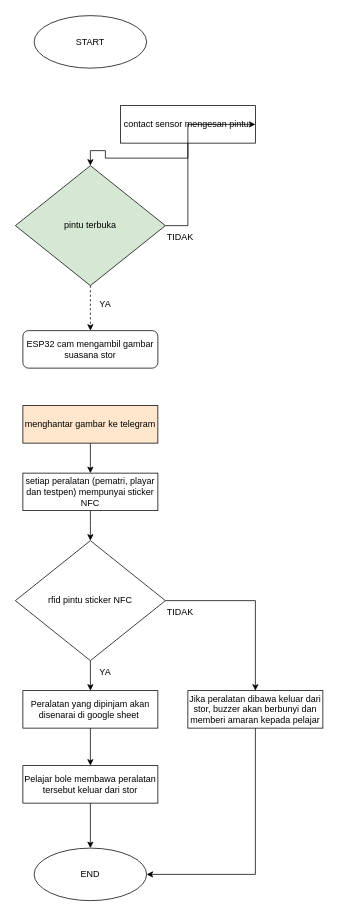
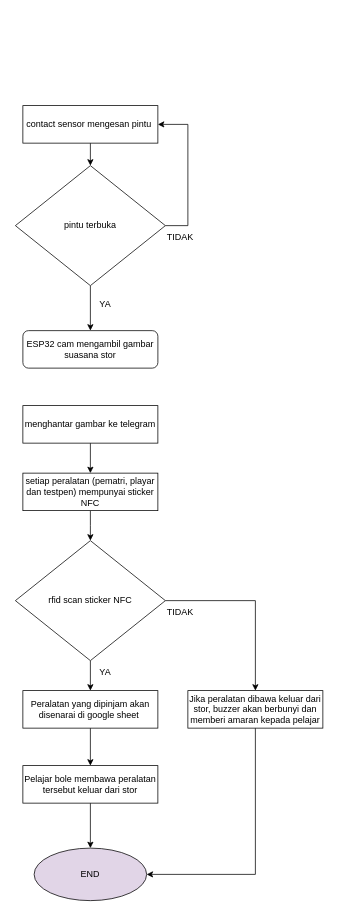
(90, 42) -> none
(188, 124) -> (90, 124)
(90, 225) -> (90, 225)
(90, 305) -> (90, 305)
(90, 424) -> (90, 424)
(90, 600) -> (90, 600)
(90, 874) -> (90, 874)
